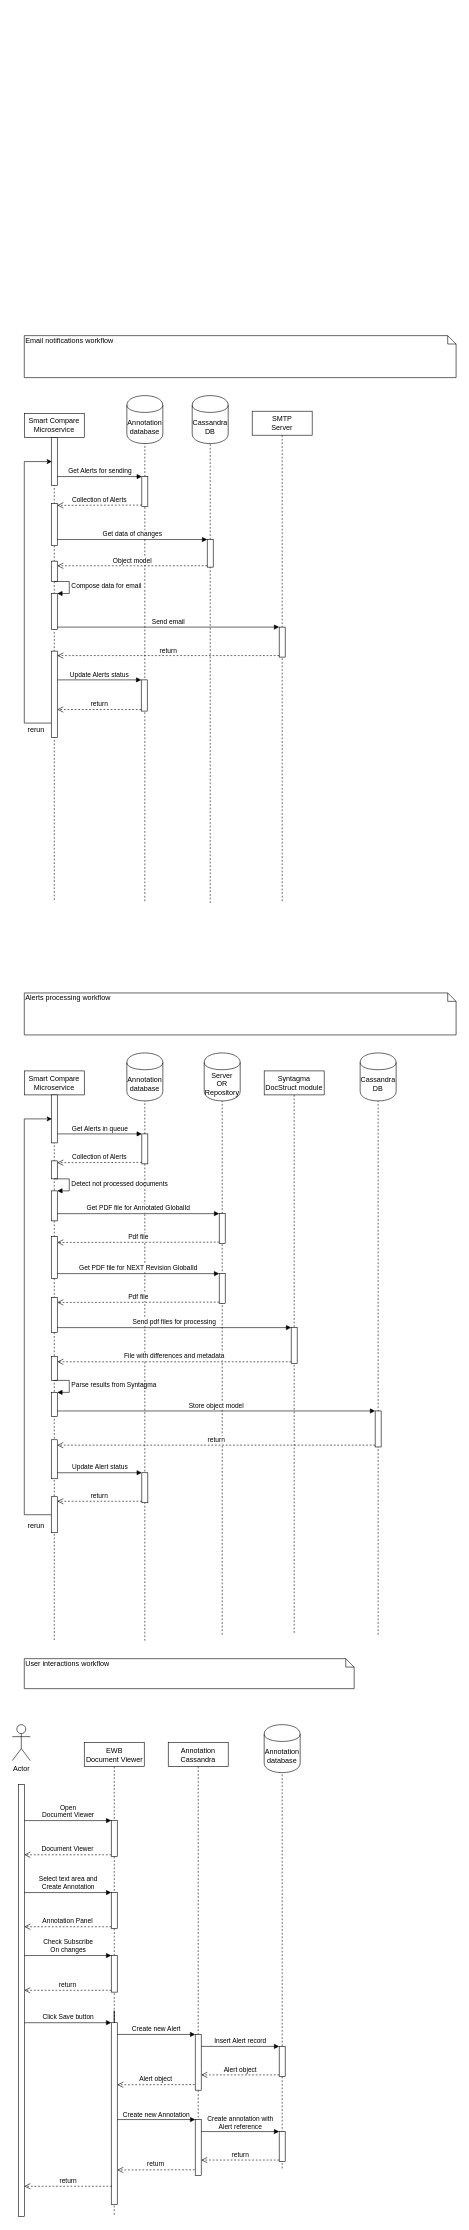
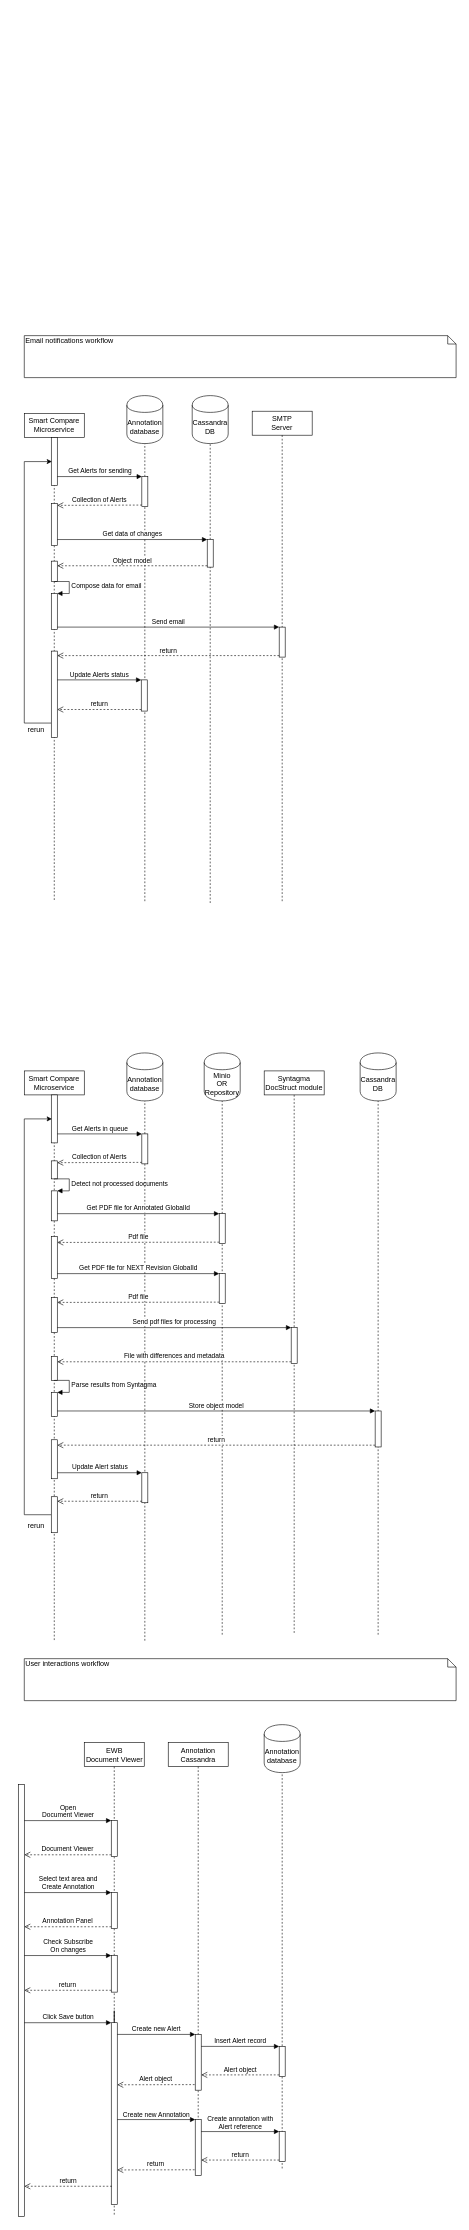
(240, 1014) -> none
(222, 1084) -> (222, 1084)
(189, 1674) -> (240, 1680)
(21, 1743) -> none
